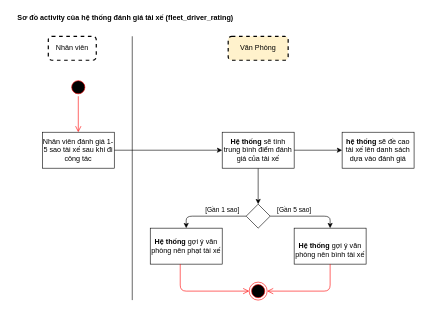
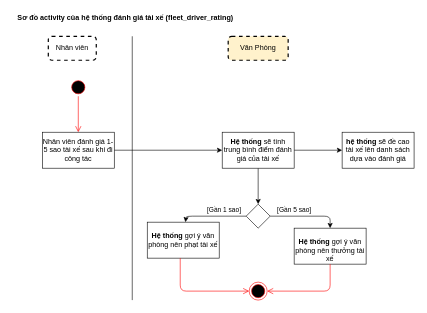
(186, 246) -> (183, 240)
(330, 246) -> (330, 246)
